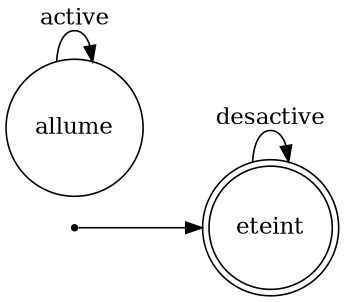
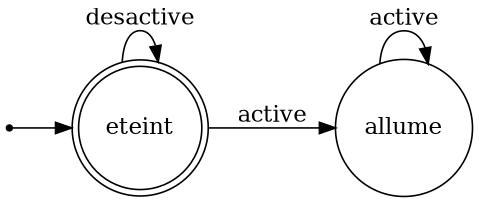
none -> (264, 128)
